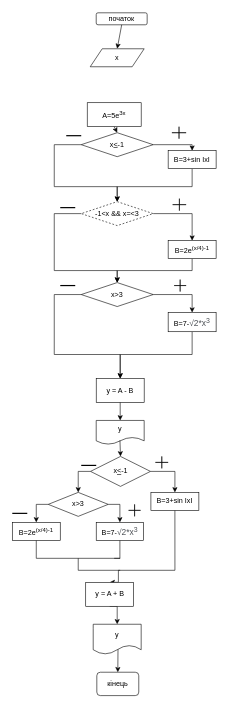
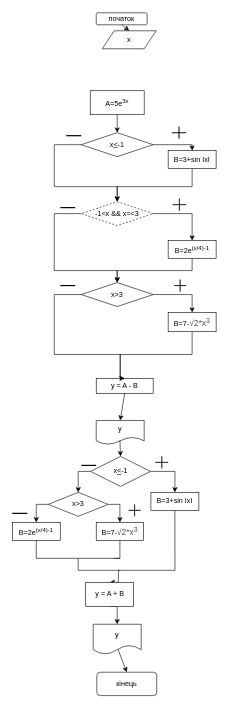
(117, 57) -> (129, 39)
(114, 114) -> (117, 102)
(120, 390) -> (125, 386)
(118, 684) -> (127, 684)
